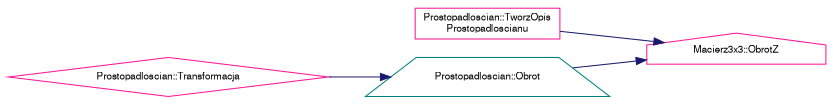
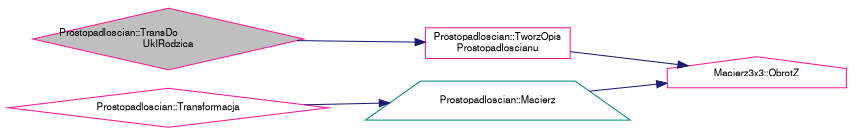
none -> (168, 39)
(488, 77) -> (498, 101)
